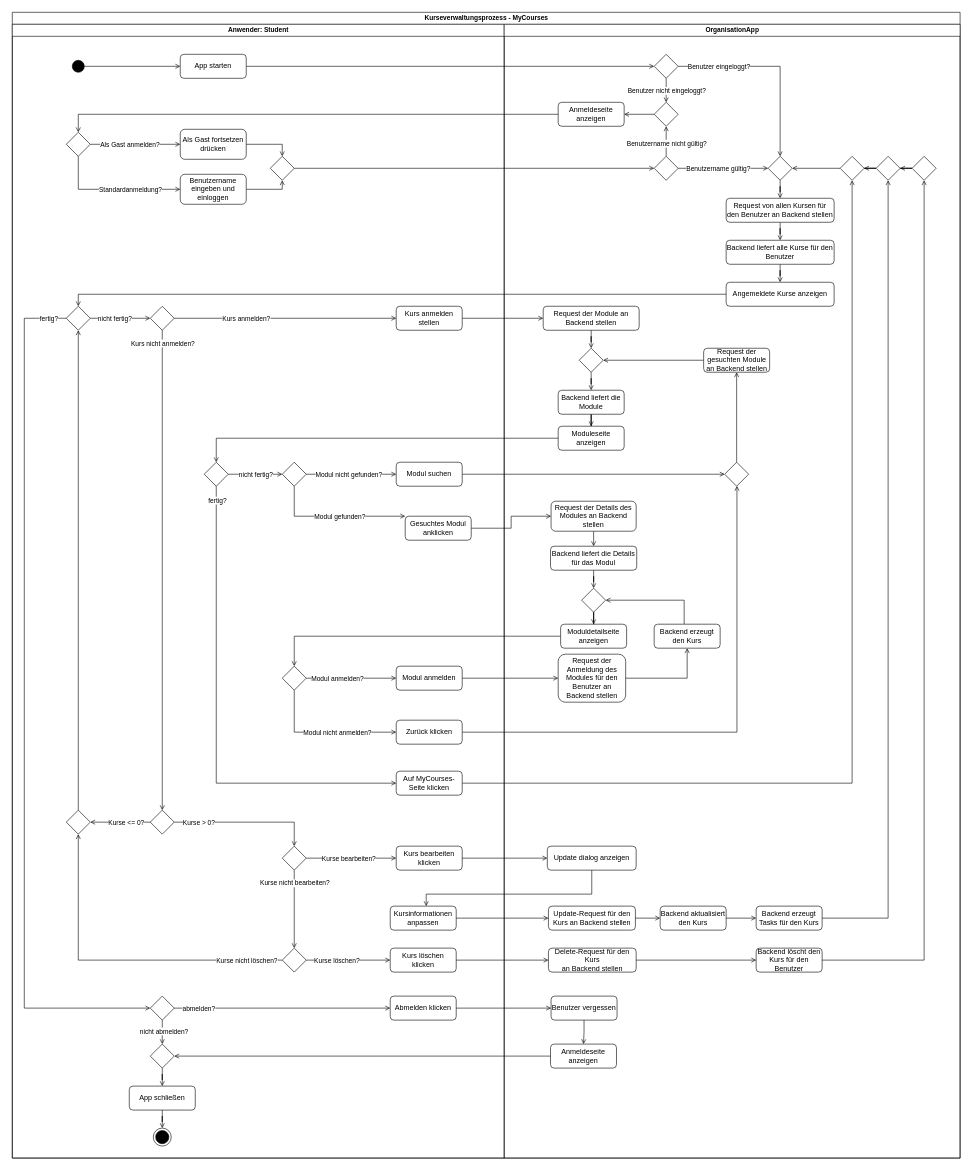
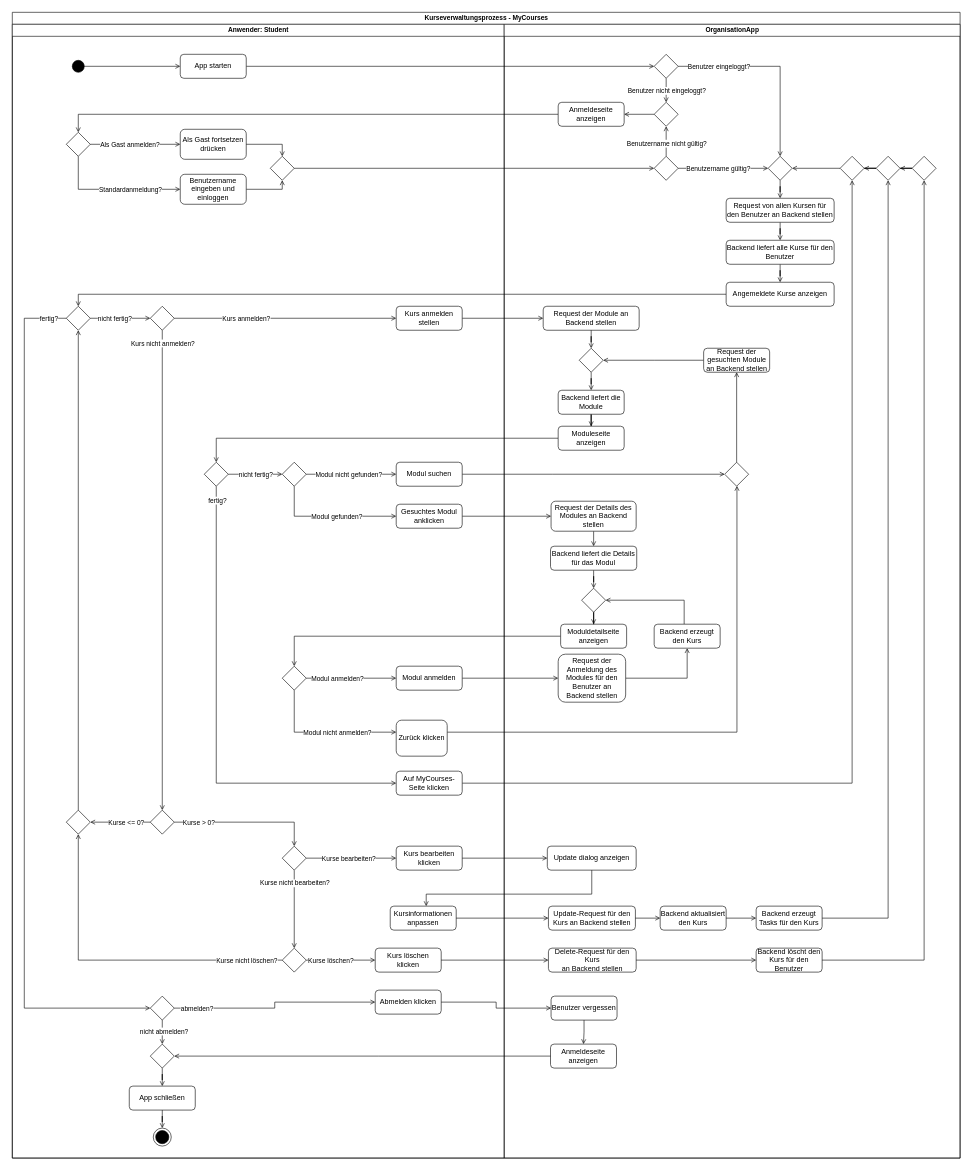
(438, 528) -> (429, 516)
(429, 732) -> (422, 738)
(423, 960) -> (408, 960)
(423, 1008) -> (408, 1002)
